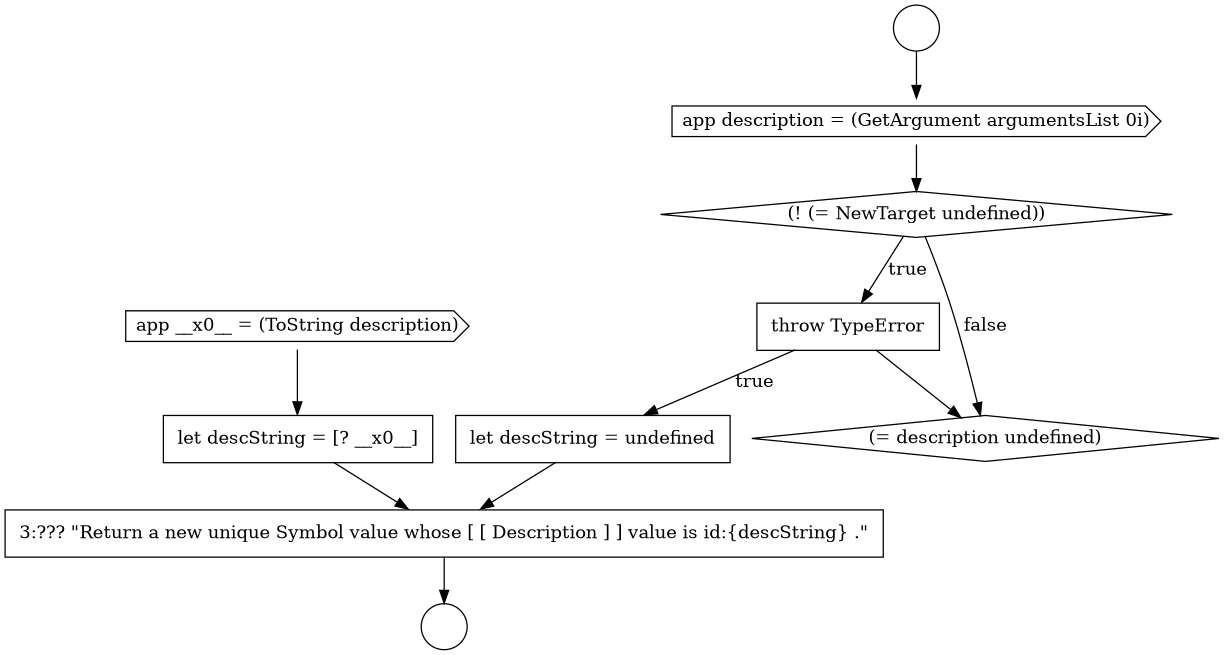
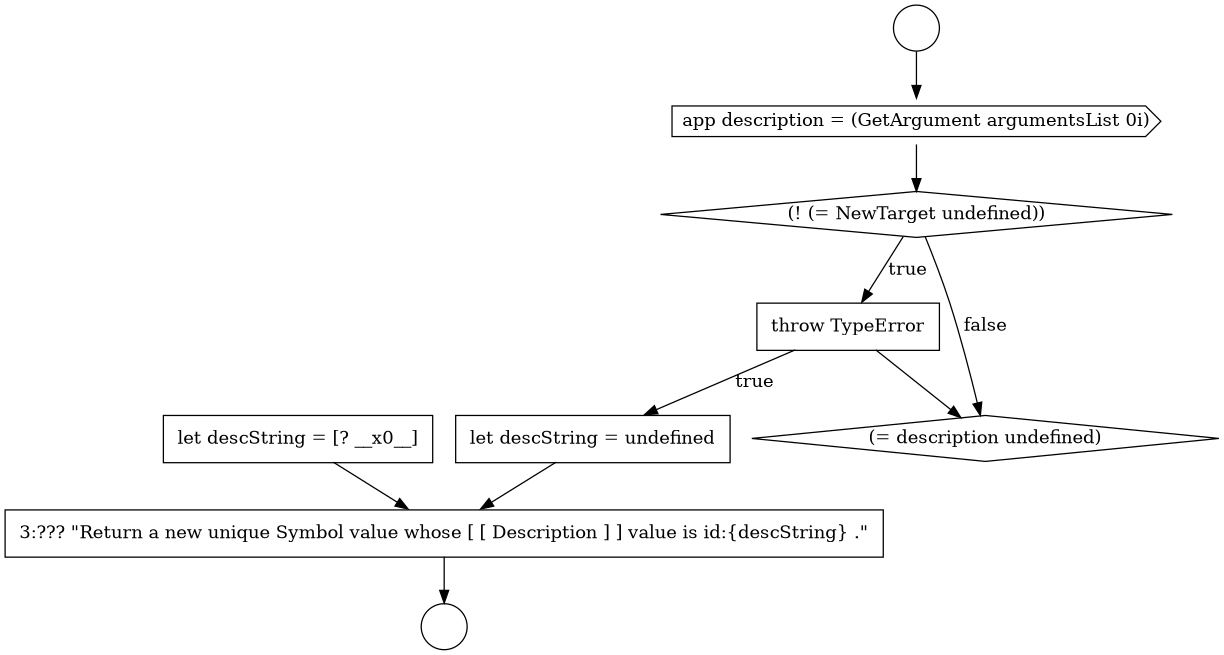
(297, 326) -> none
